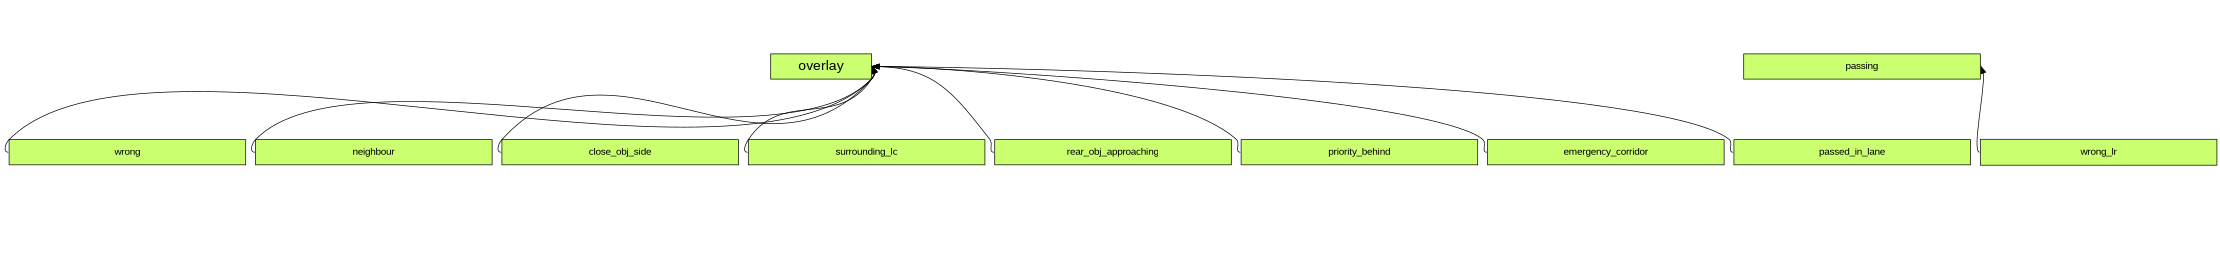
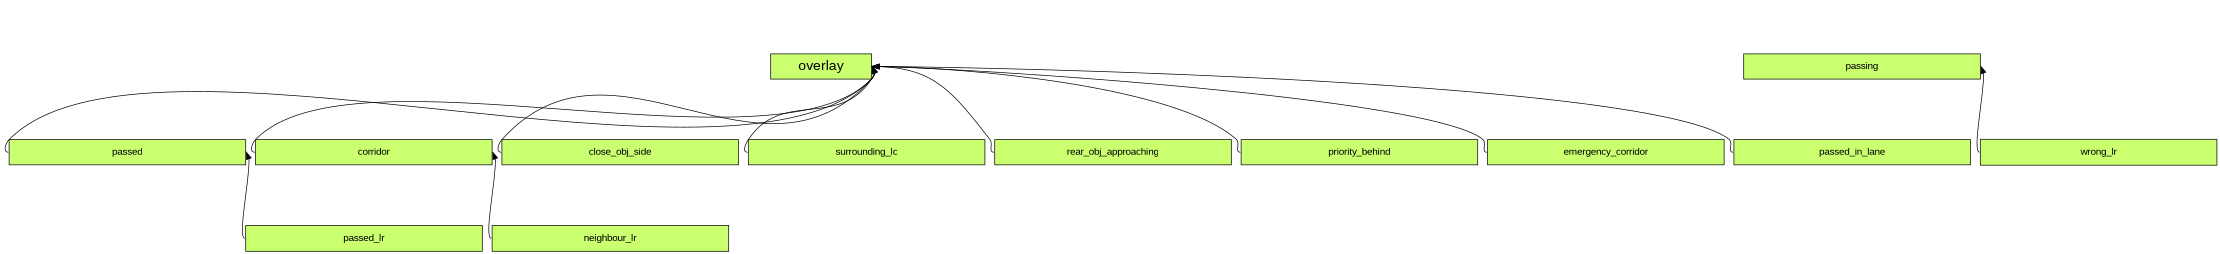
(127, 152) -> (127, 152)
(374, 152) -> (374, 152)
none -> (364, 238)
none -> (610, 238)
